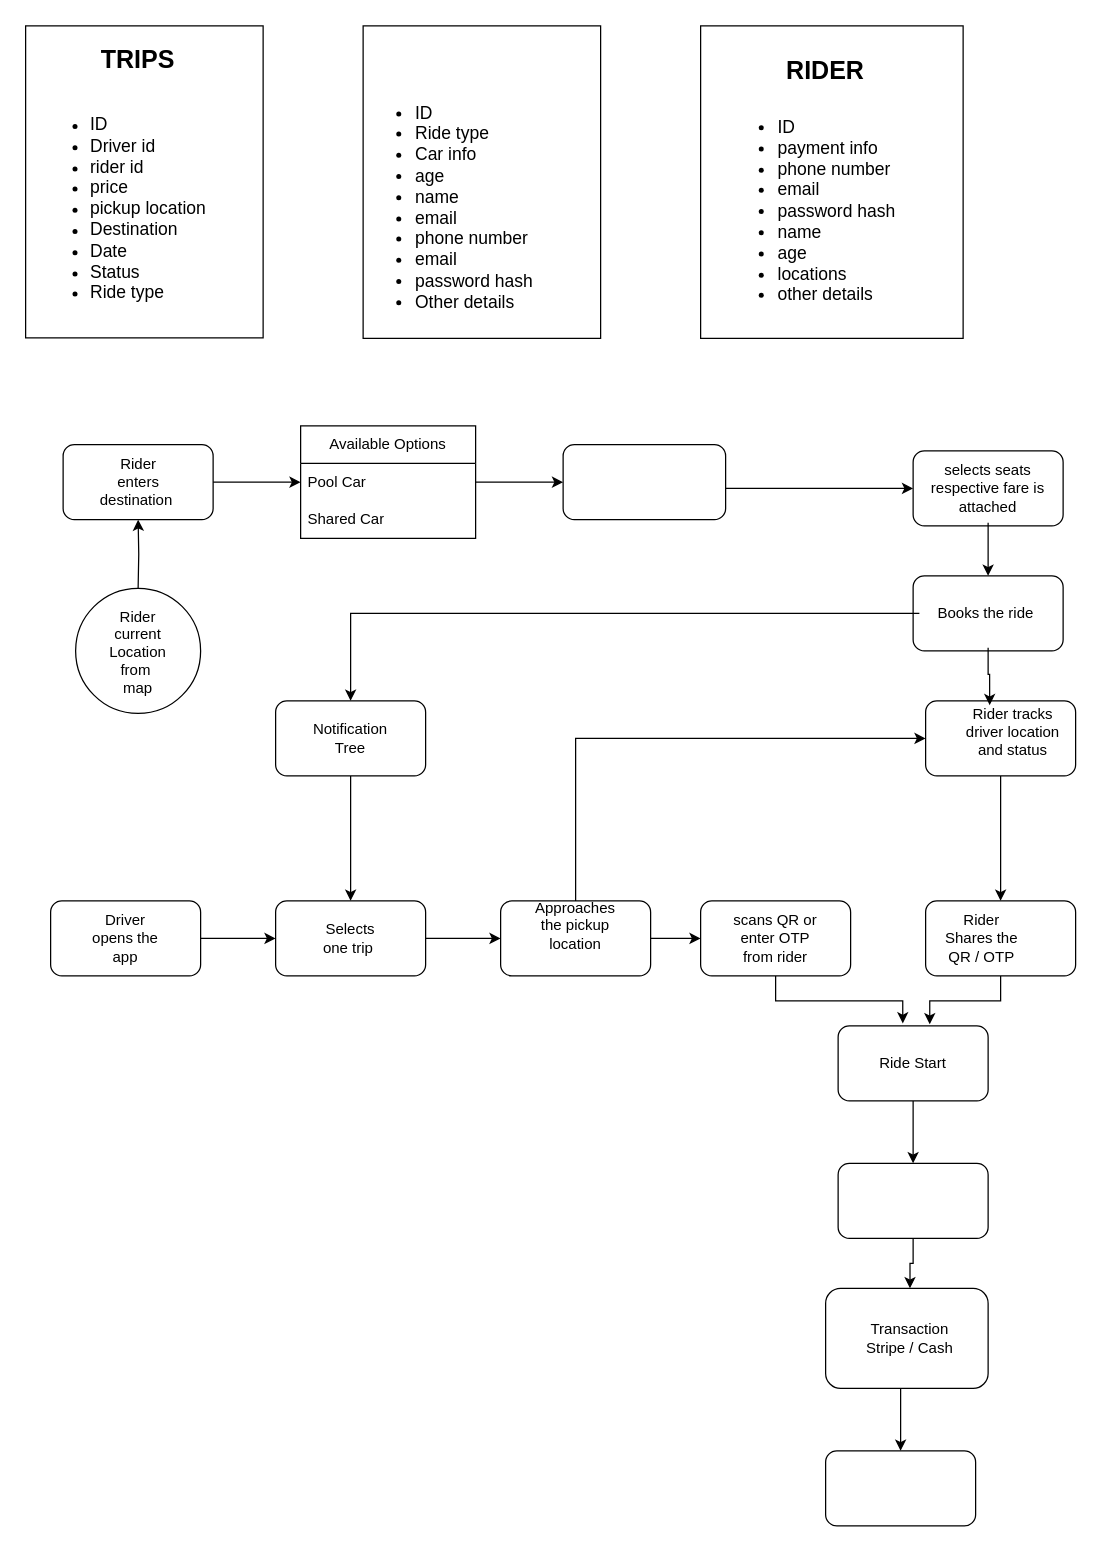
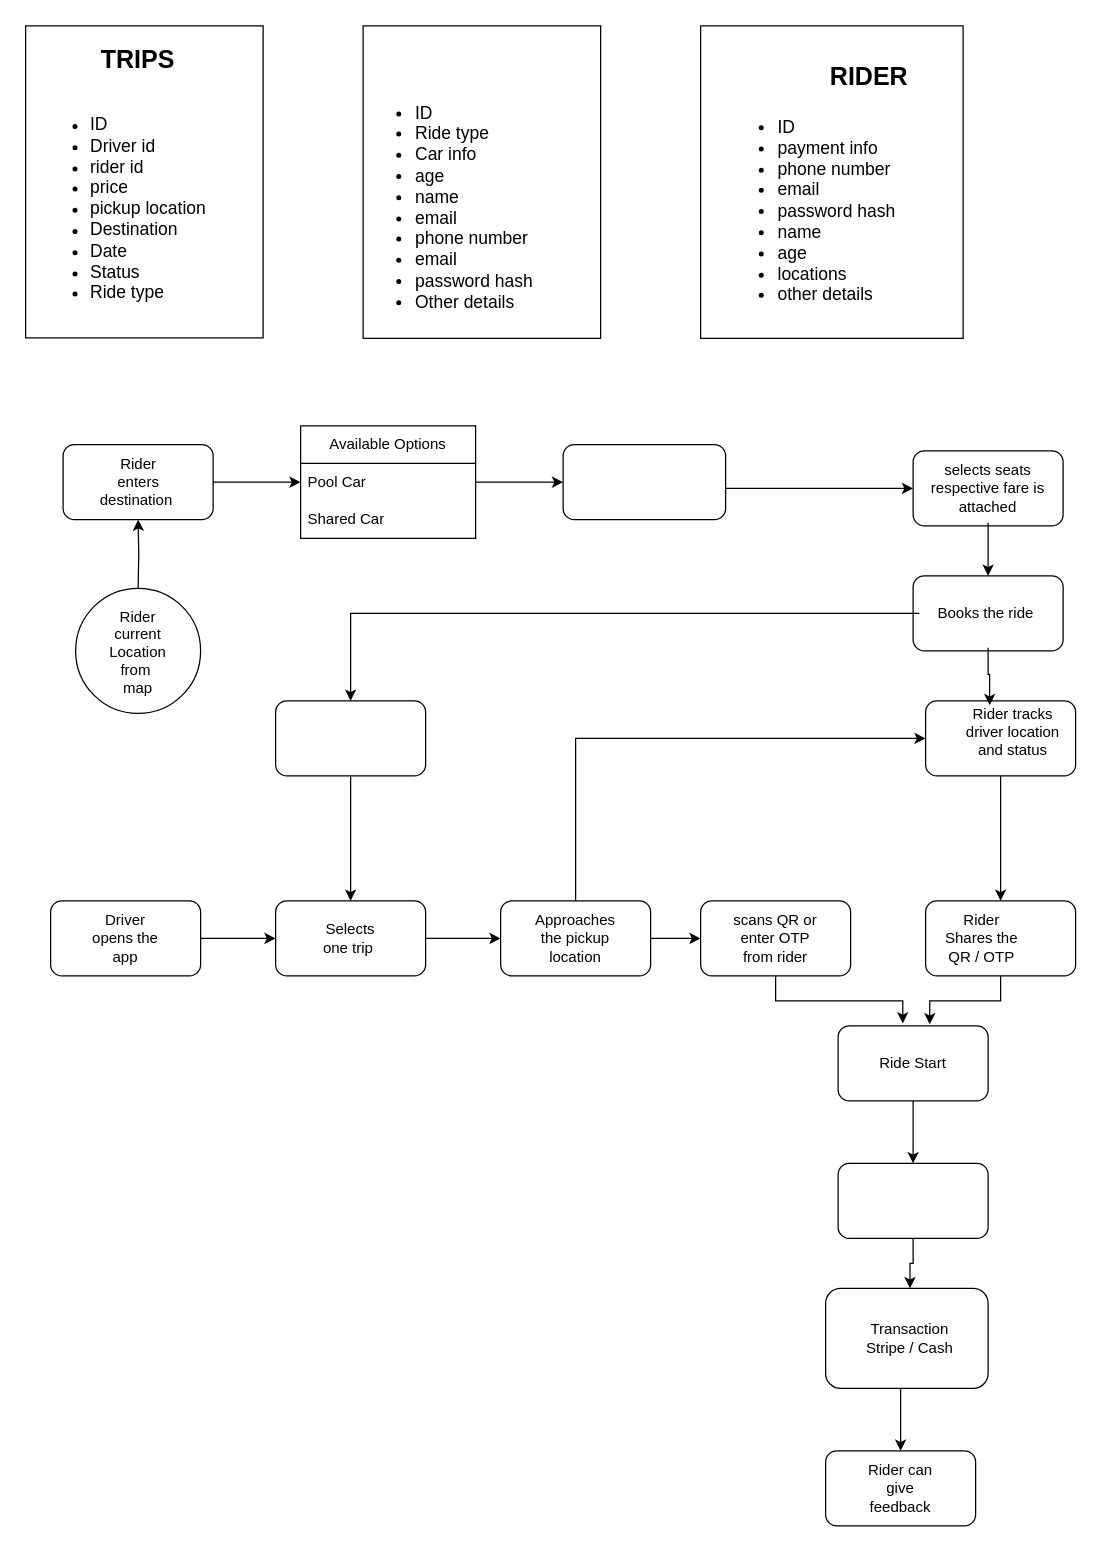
(826, 69) -> (869, 76)
(351, 738) -> none
(576, 926) -> (576, 938)
none -> (901, 1488)
